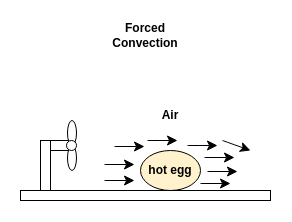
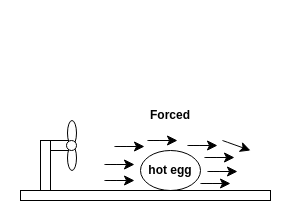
(146, 36) -> none
(171, 116) -> (171, 116)
(171, 171) -> (171, 171)
